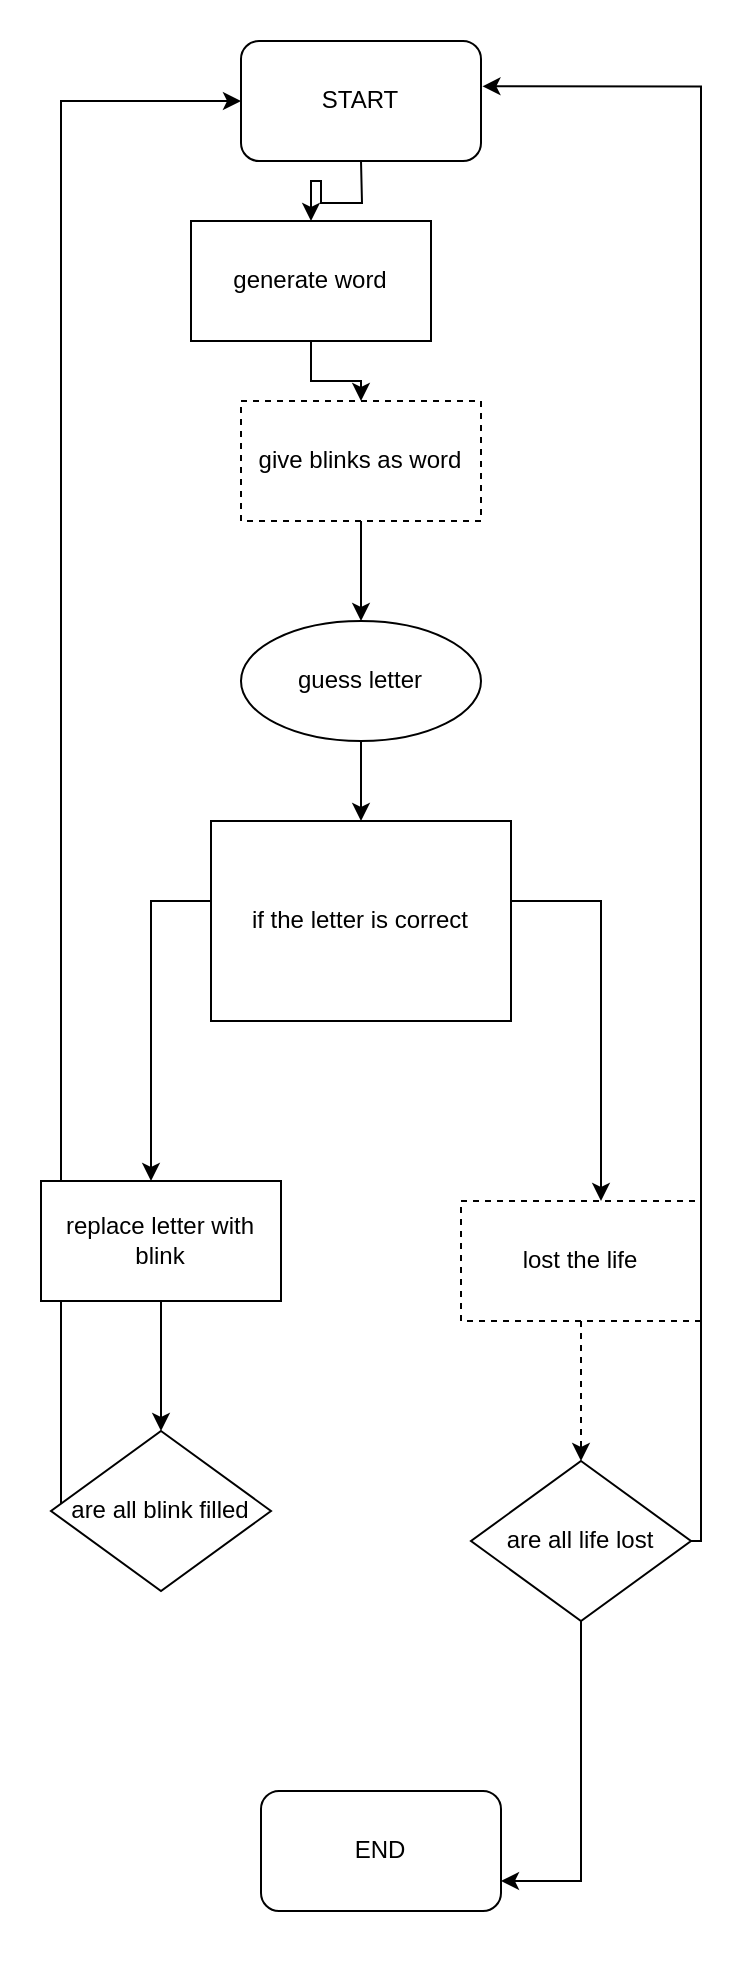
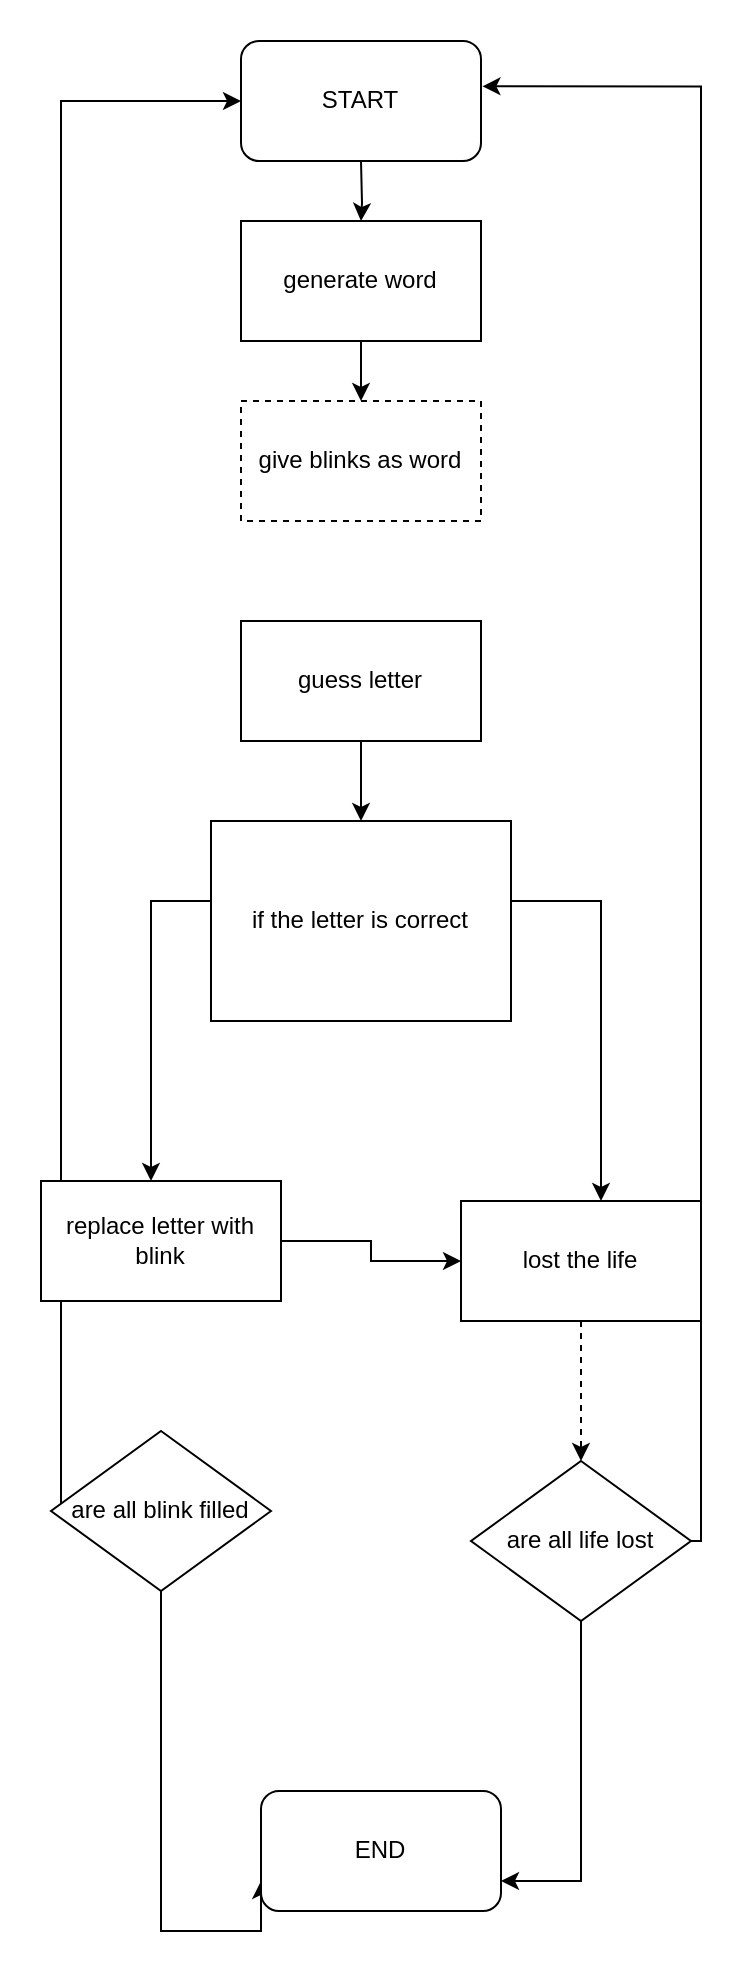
(311, 281) -> (361, 281)
(361, 564) -> none
(361, 681) -> (361, 681)
(581, 1261) -> (581, 1261)
(161, 1359) -> (371, 1244)
none -> (161, 1829)
